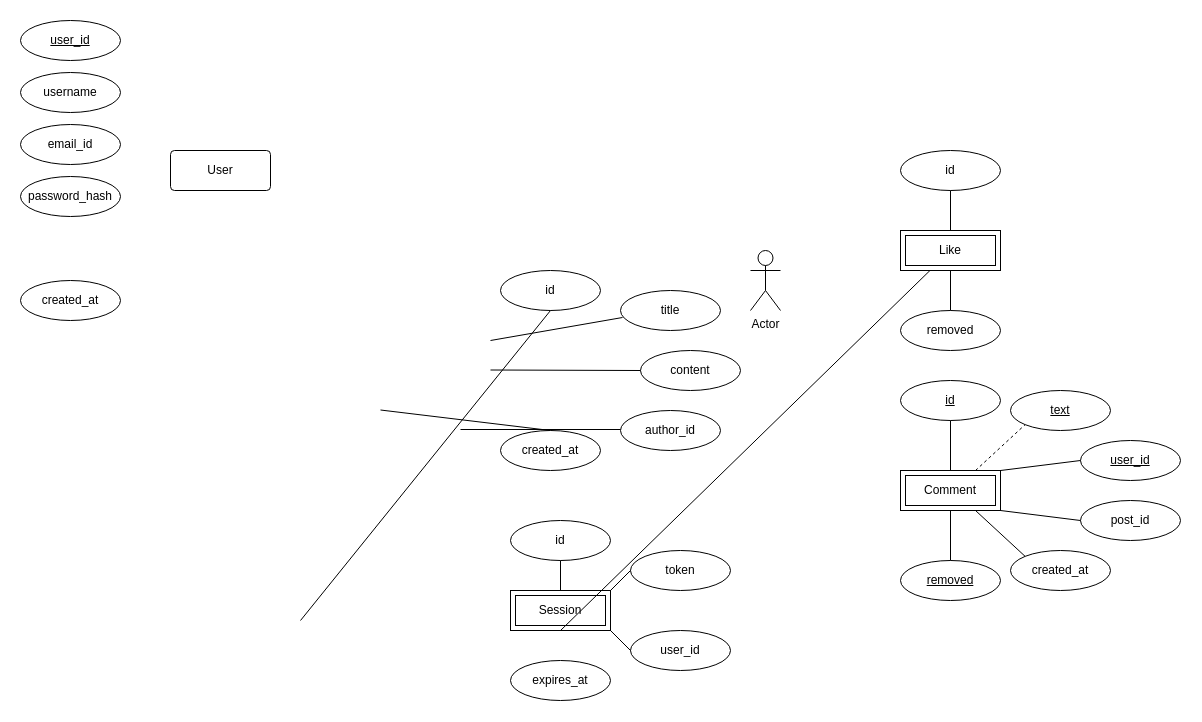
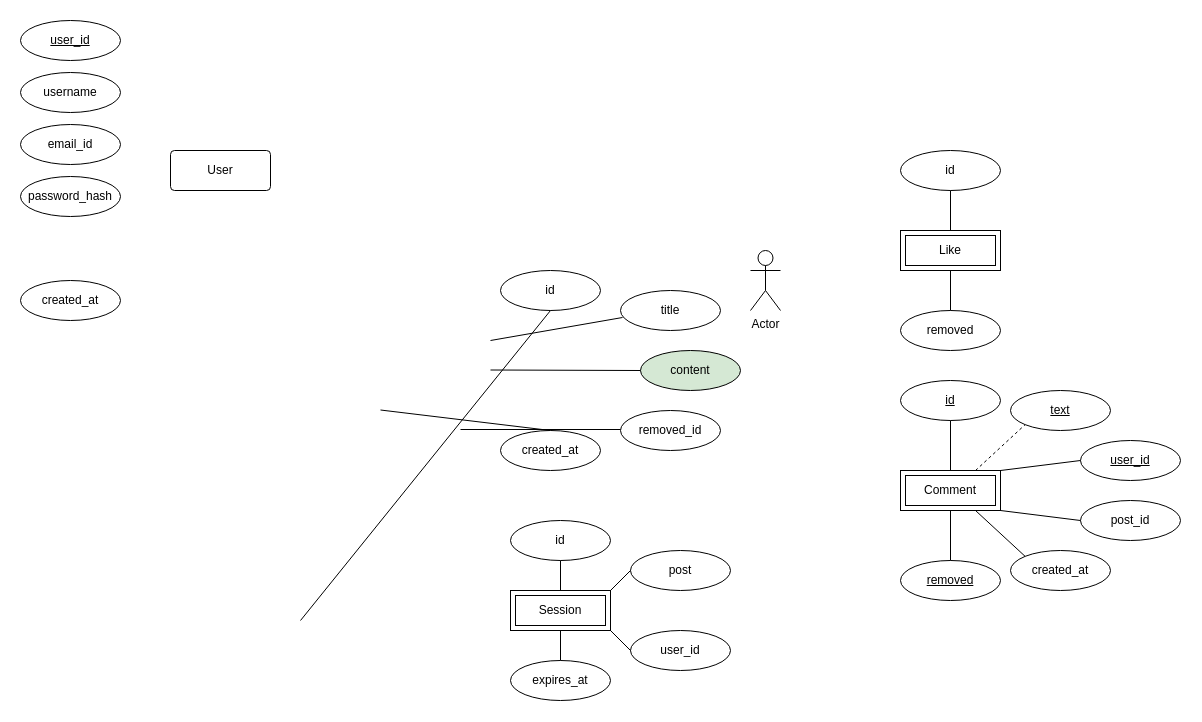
(691, 371) -> (691, 371)
(671, 431) -> (671, 431)
(745, 451) -> (561, 646)
(681, 571) -> (681, 571)
